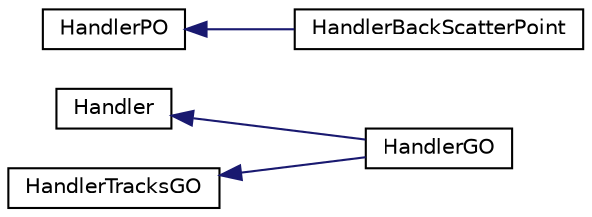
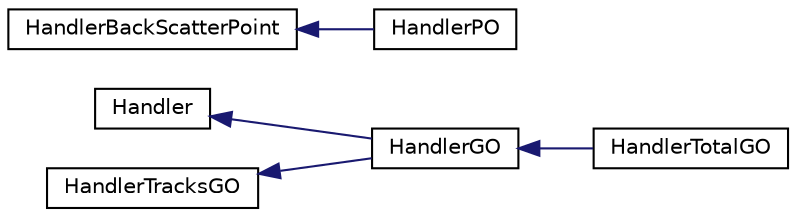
(250, 29) -> (346, 29)
none -> (691, 148)
